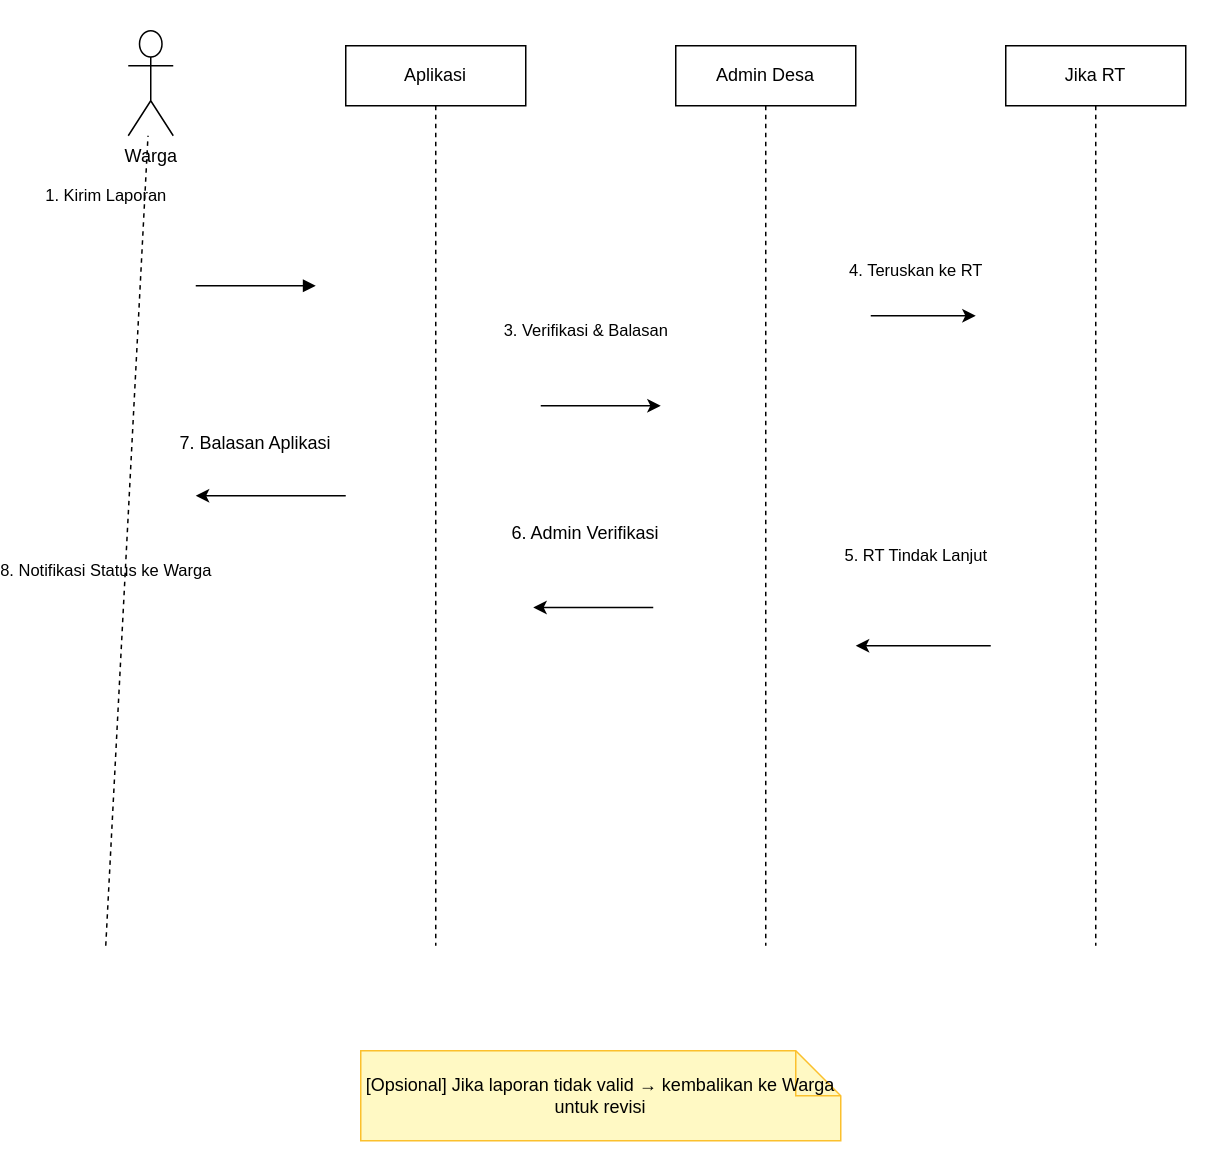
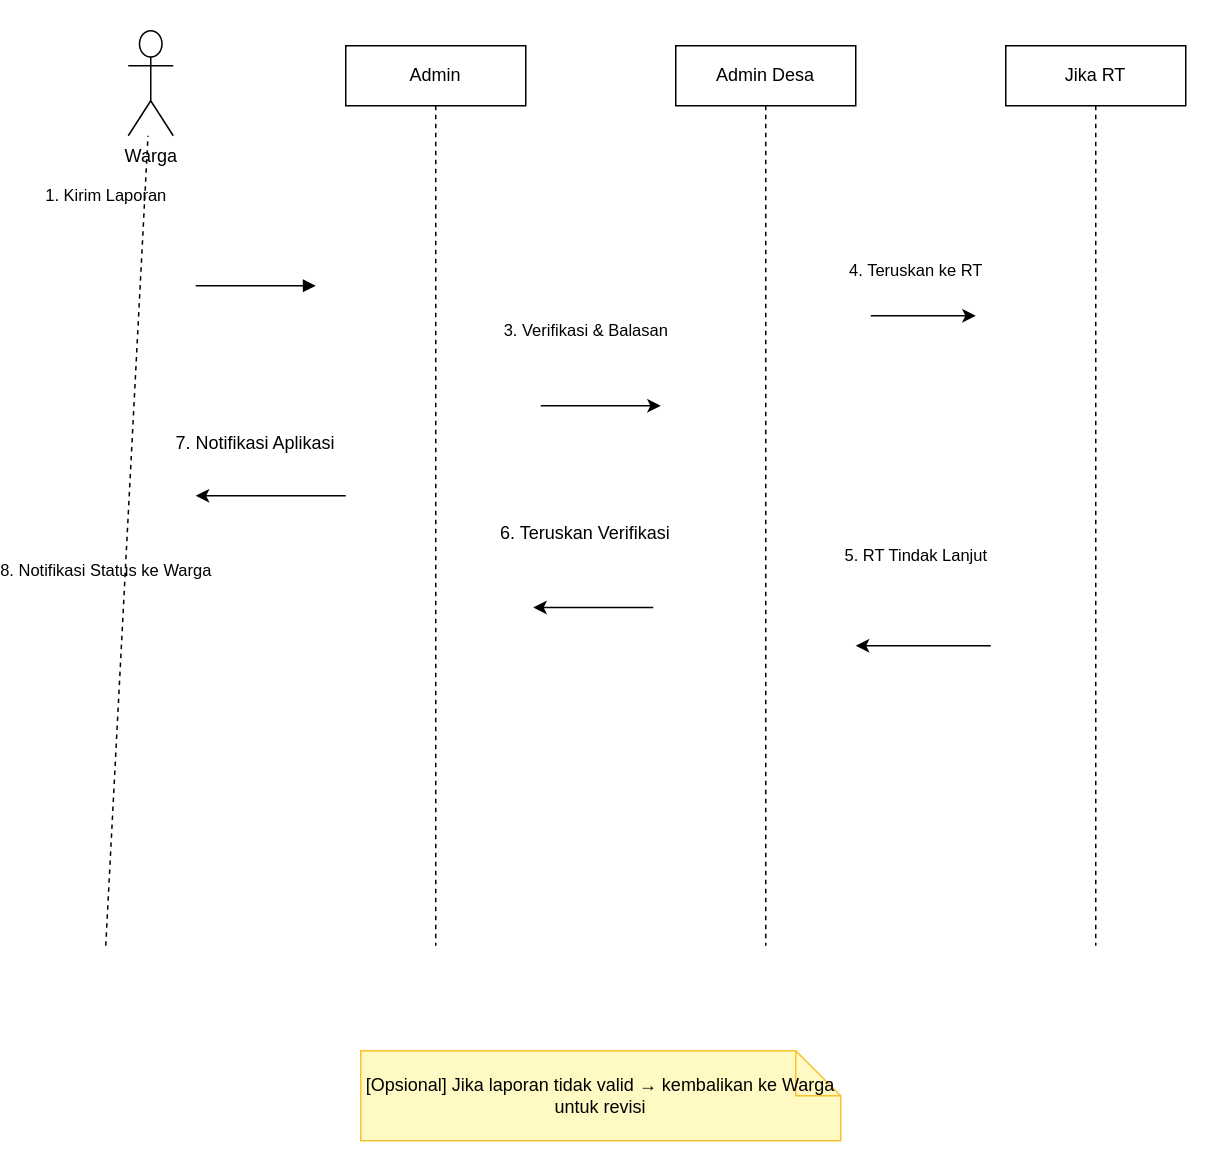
(436, 76) -> (436, 76)
(256, 443) -> (256, 443)
(586, 533) -> (586, 533)
